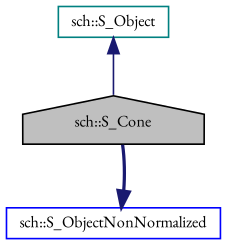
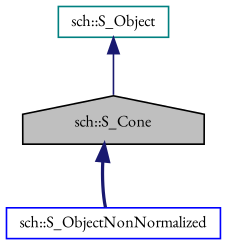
(124, 168) -> (103, 184)
